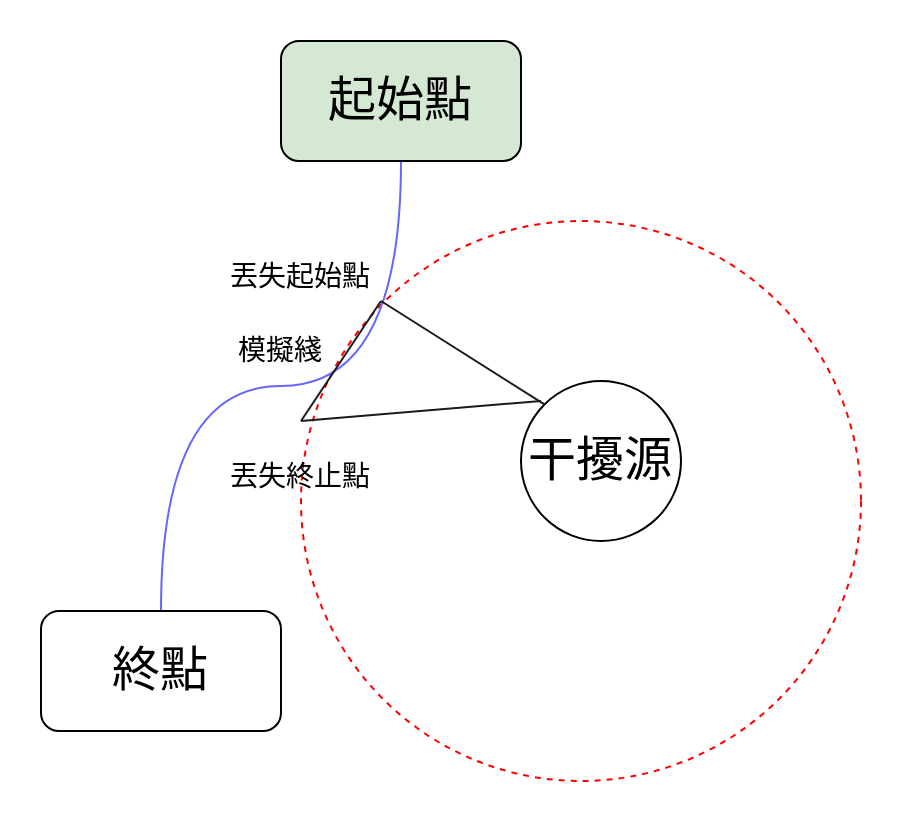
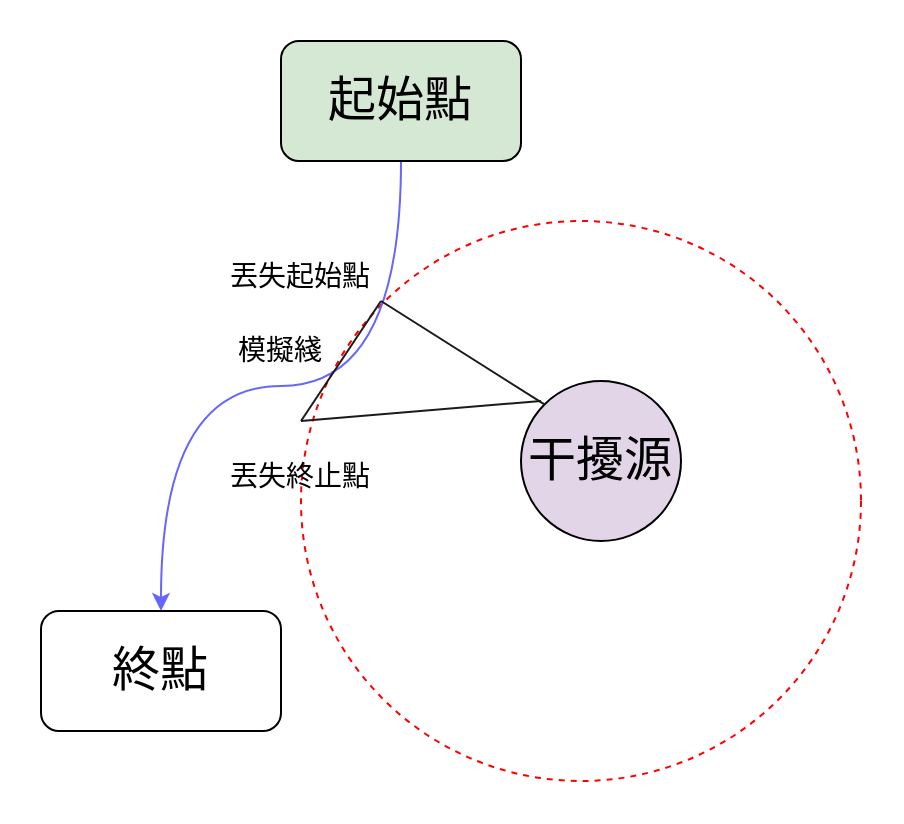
(601, 461) -> (601, 461)
(161, 601) -> (161, 596)
